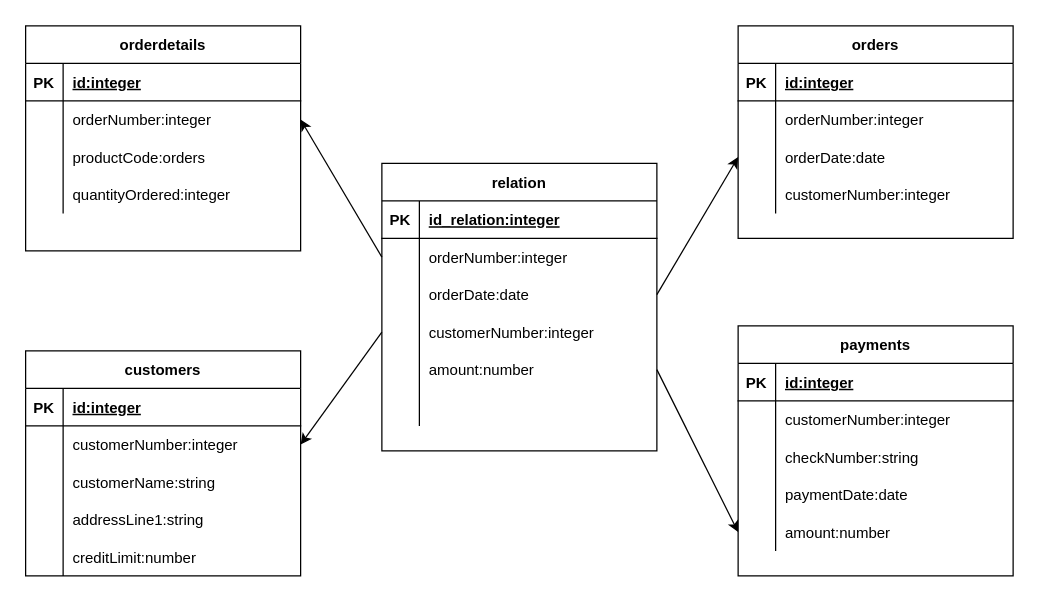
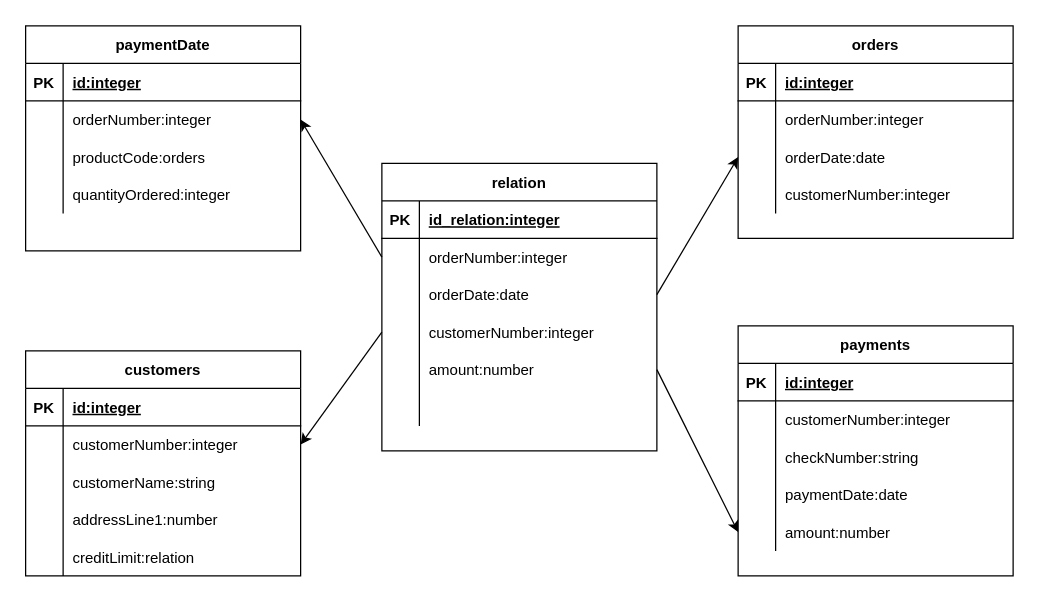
(163, 45) -> (163, 45)
(146, 520) -> (148, 520)
(140, 558) -> (145, 558)
